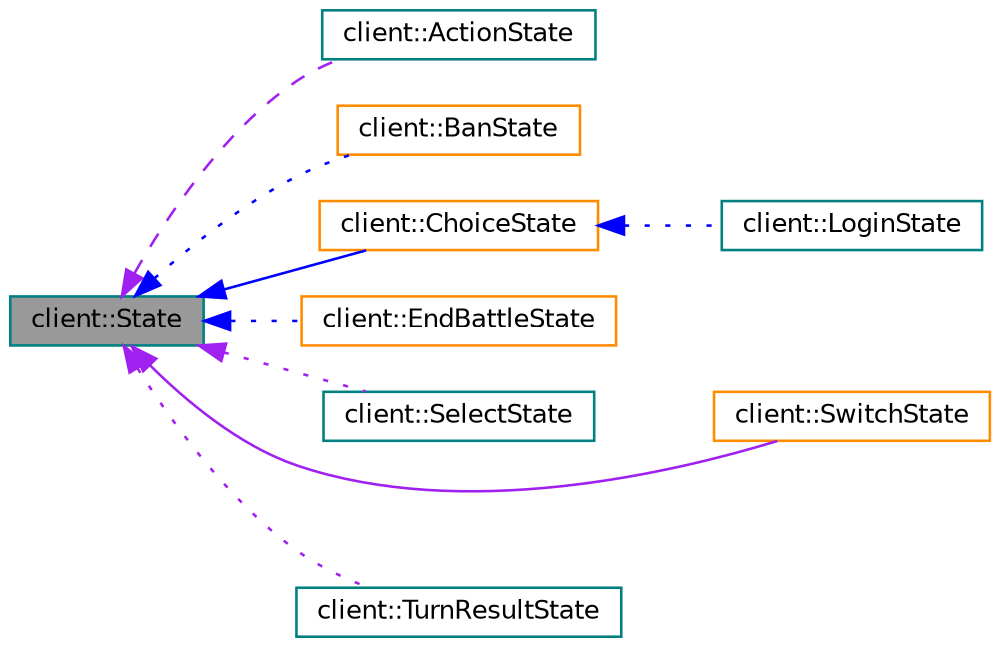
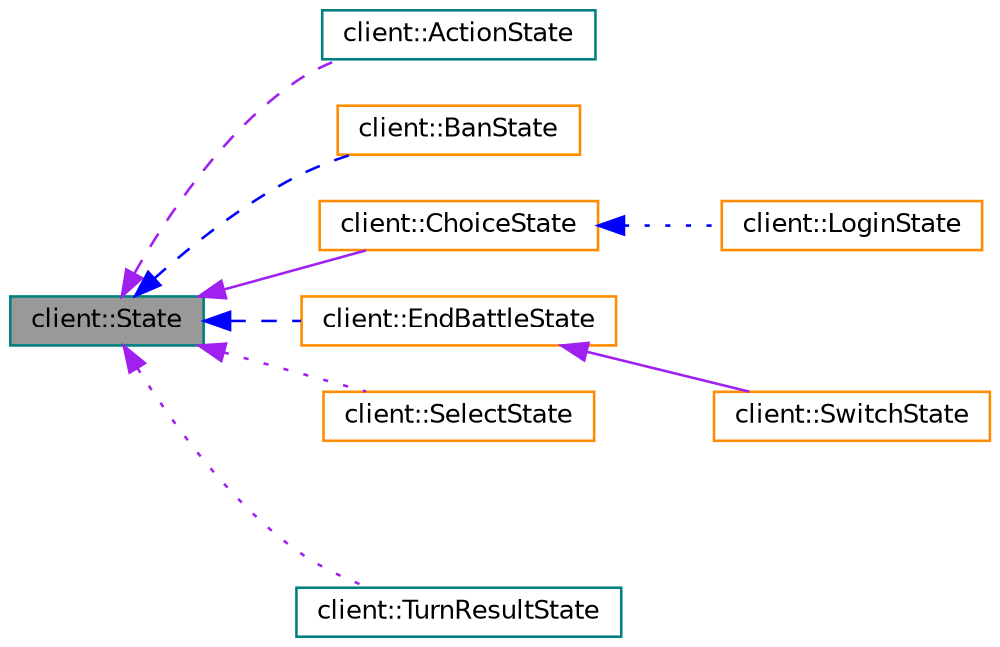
(246, 207) -> (246, 207)
(852, 226) -> (852, 226)
(295, 270) -> (295, 270)
(266, 321) -> (266, 321)
(459, 416) -> (459, 416)
(449, 490) -> (668, 372)
